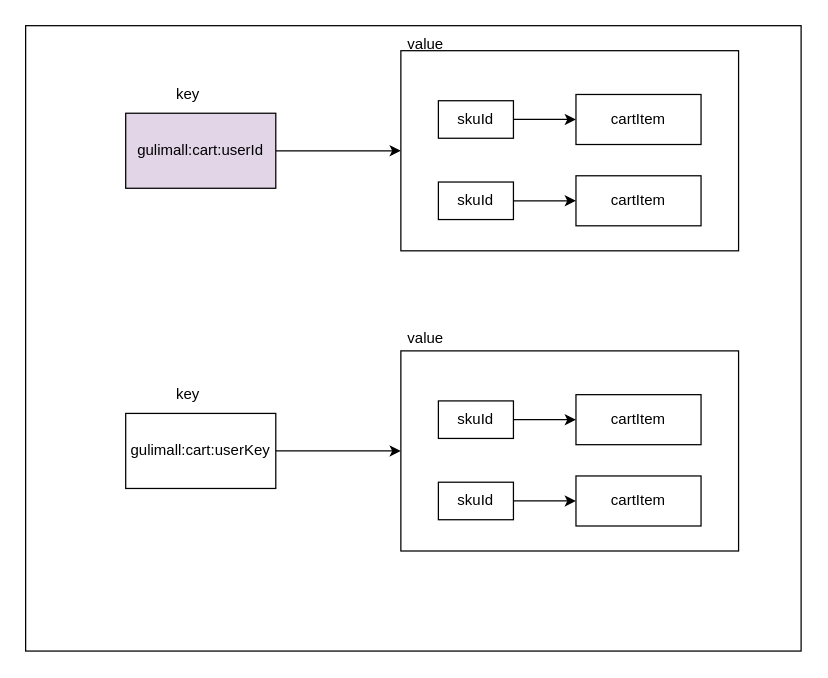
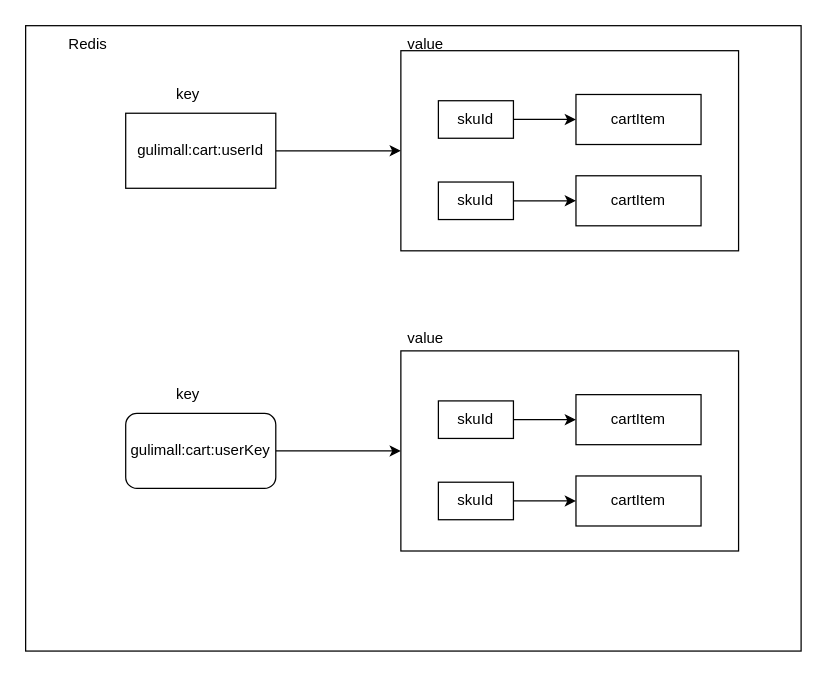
none -> (88, 44)
(201, 151) -> (201, 151)
(201, 451) -> (201, 451)
